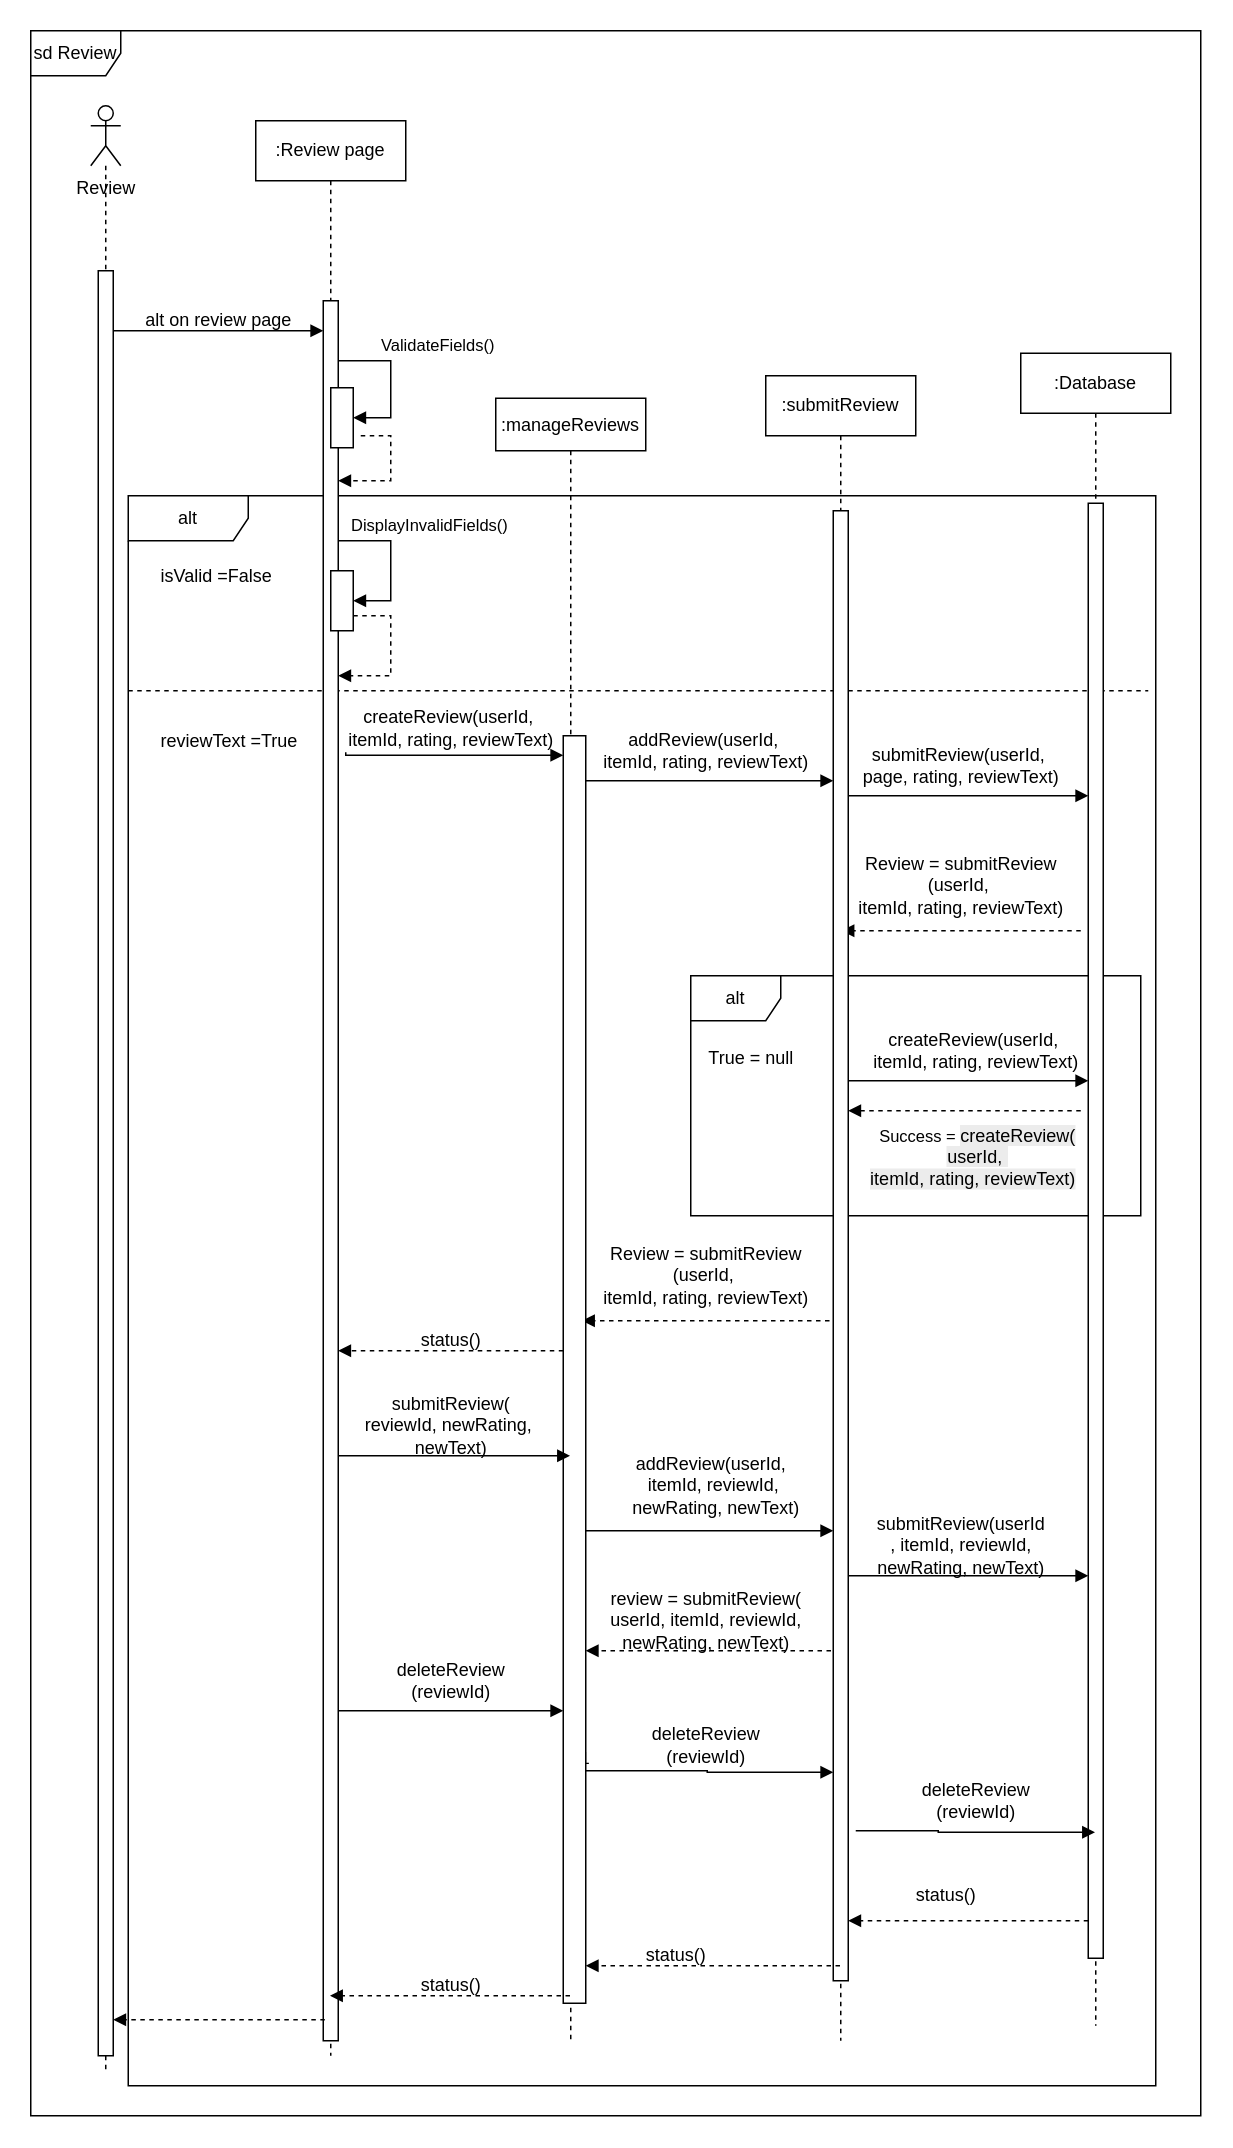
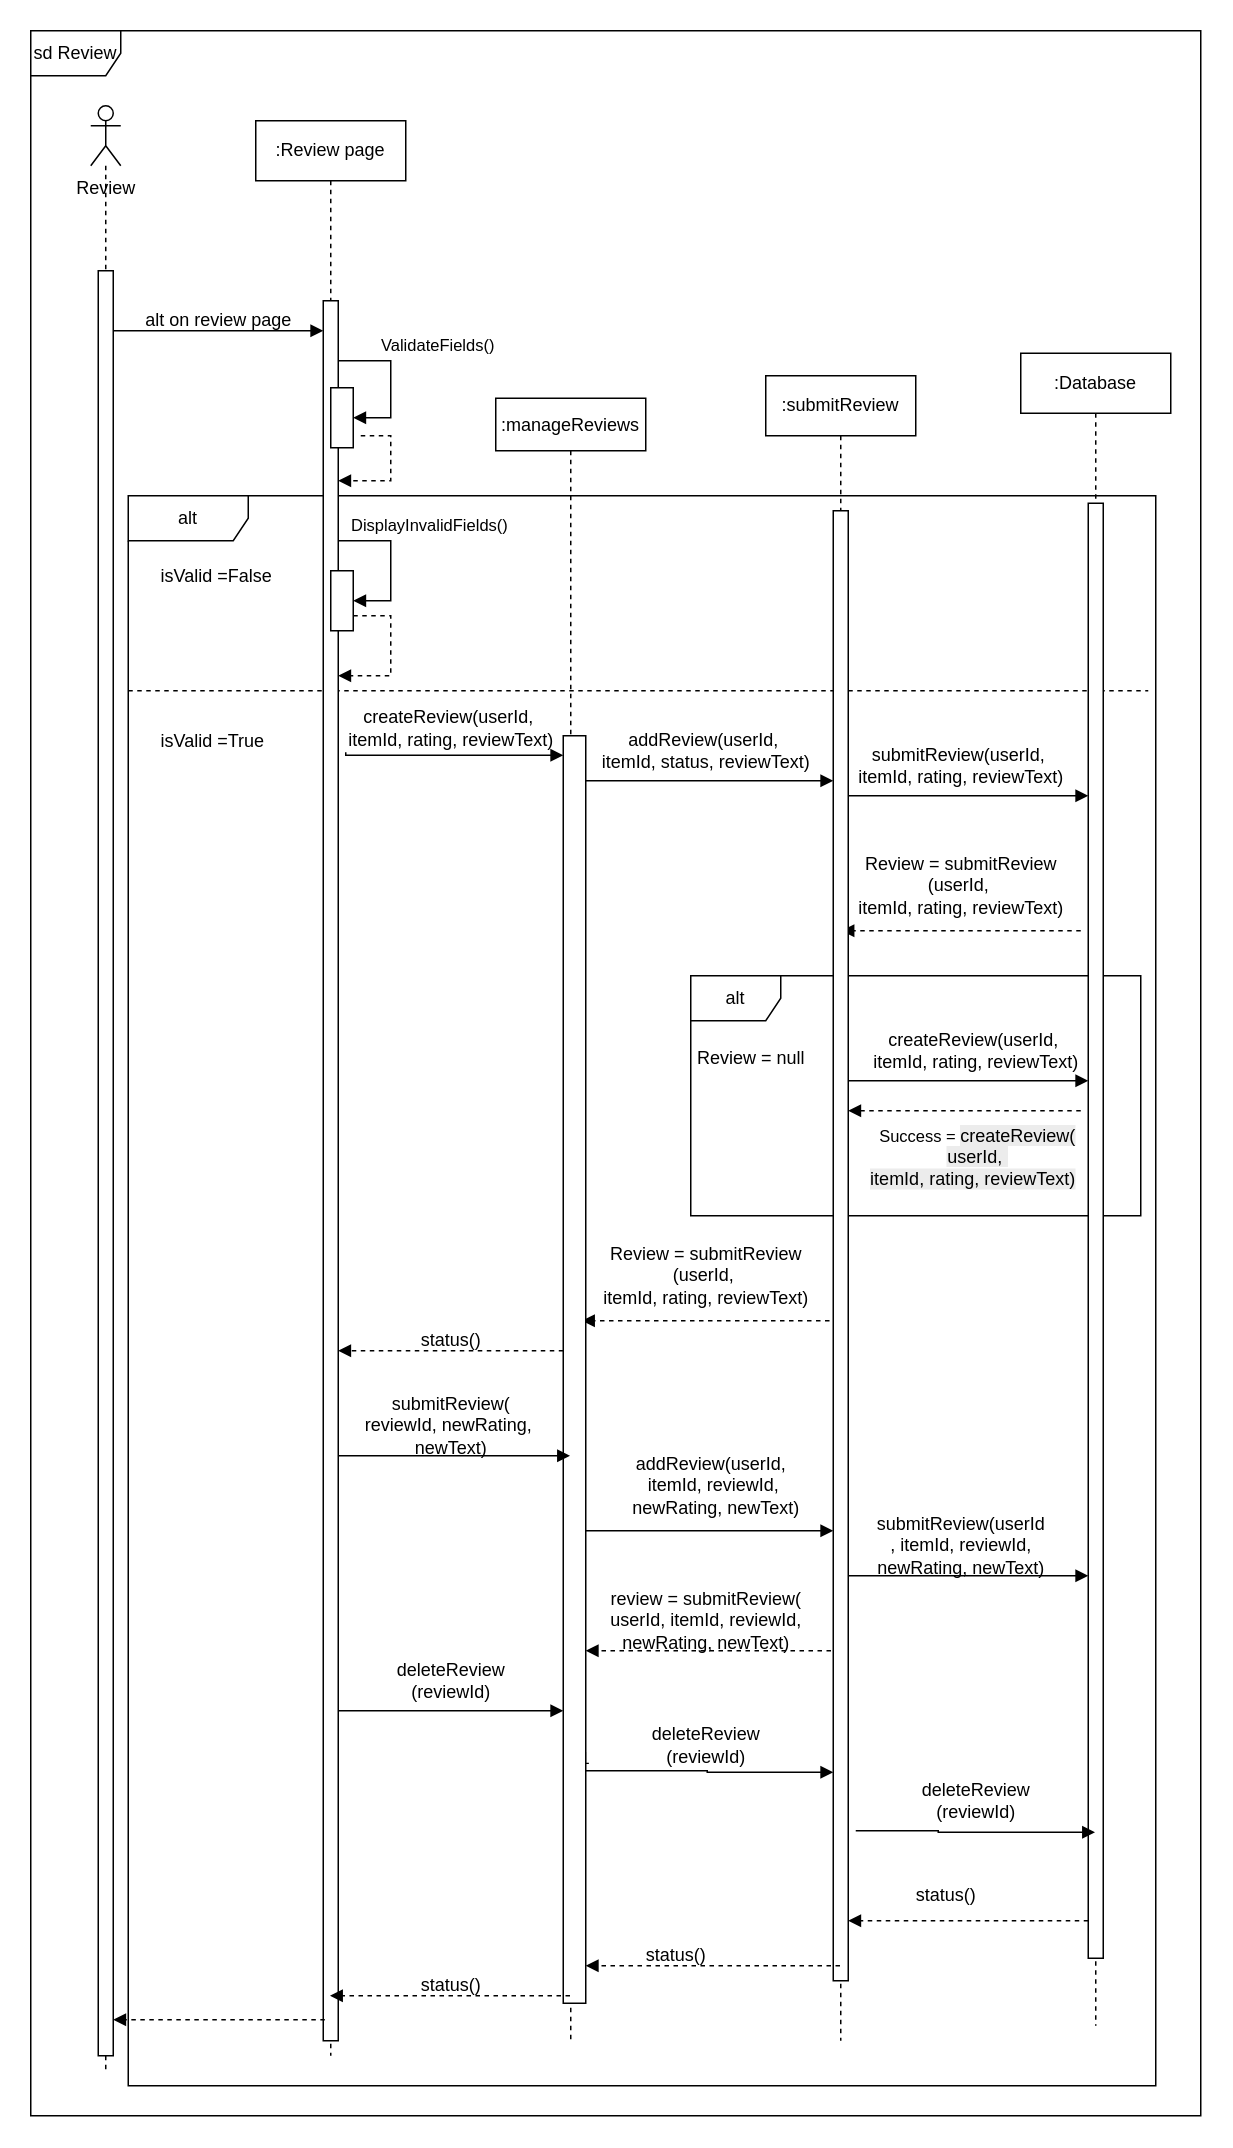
(237, 742) -> (217, 742)
(707, 751) -> (707, 751)
(962, 766) -> (962, 766)
(752, 1058) -> (752, 1058)
